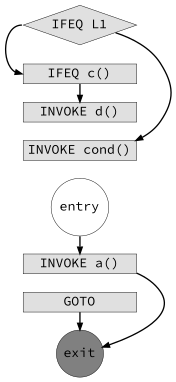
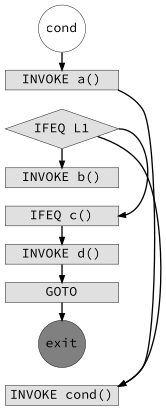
none -> (62, 178)
(80, 207) -> (62, 29)
none -> (62, 270)
(159, 317) -> (155, 235)
